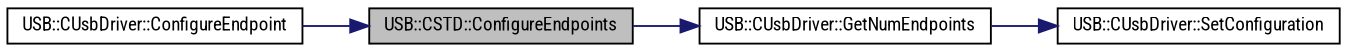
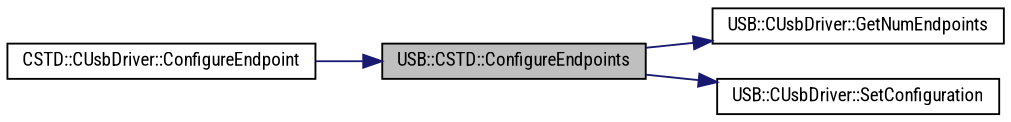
(155, 26) -> (161, 61)
(1015, 26) -> (672, 77)
